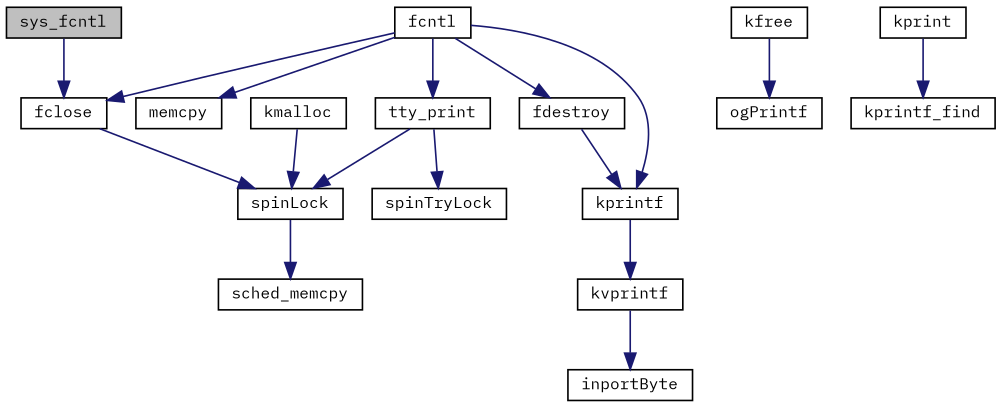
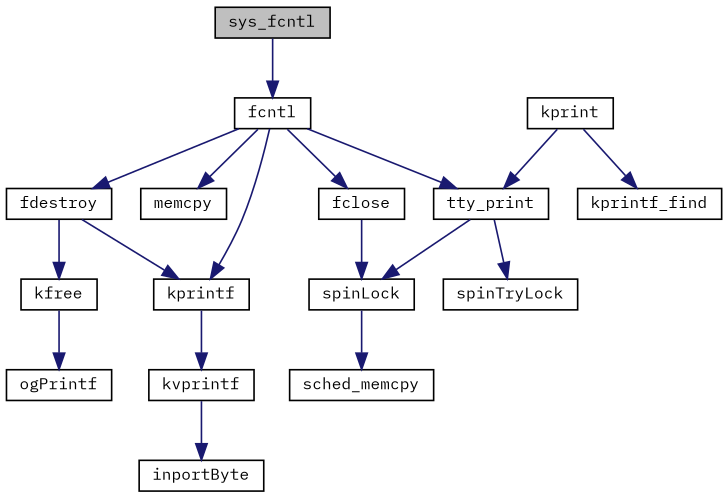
(64, 60) -> (273, 60)
(299, 113) -> none
none -> (536, 153)
none -> (59, 241)
